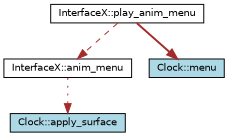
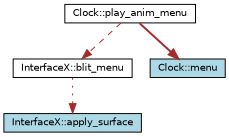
(127, 14) -> (130, 14)
(68, 68) -> (73, 68)
(68, 123) -> (73, 123)
